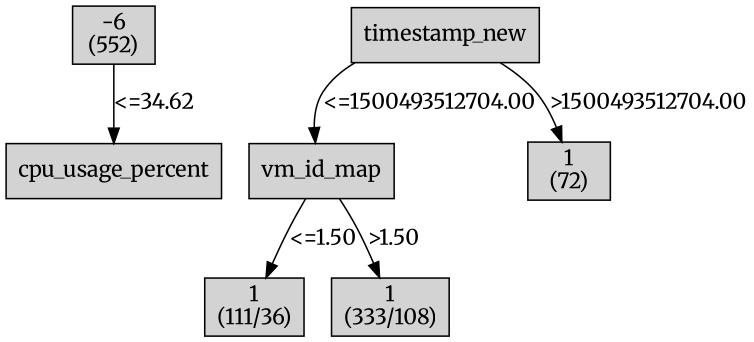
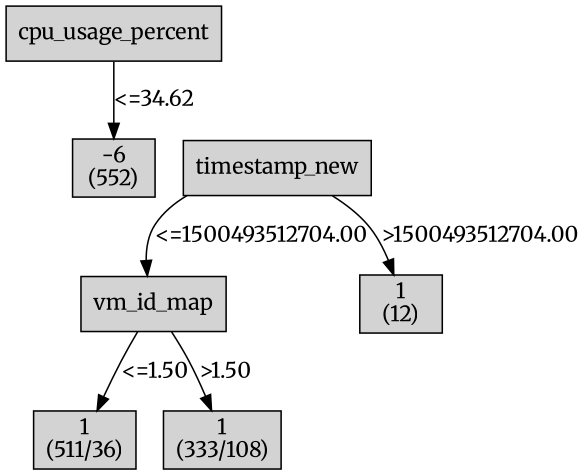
(114, 96) -> (114, 92)
(569, 171) -> (401, 304)
(254, 307) -> (85, 440)
